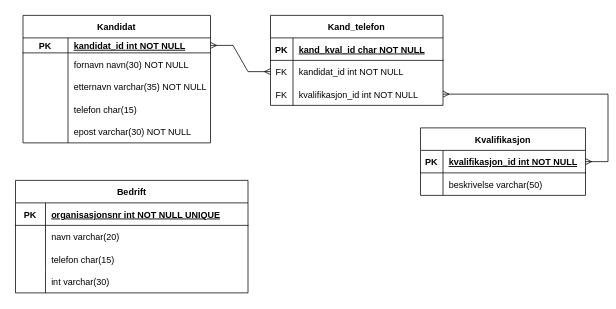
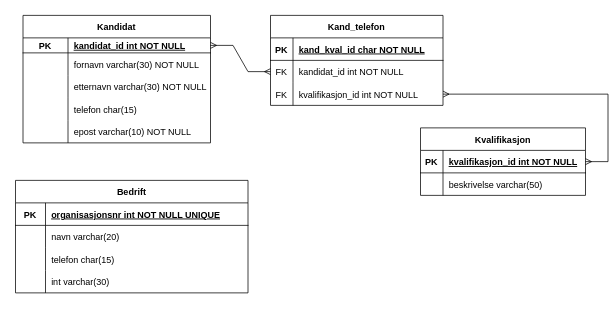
(133, 65) -> (141, 65)
(146, 87) -> (146, 87)
(136, 132) -> (136, 132)
